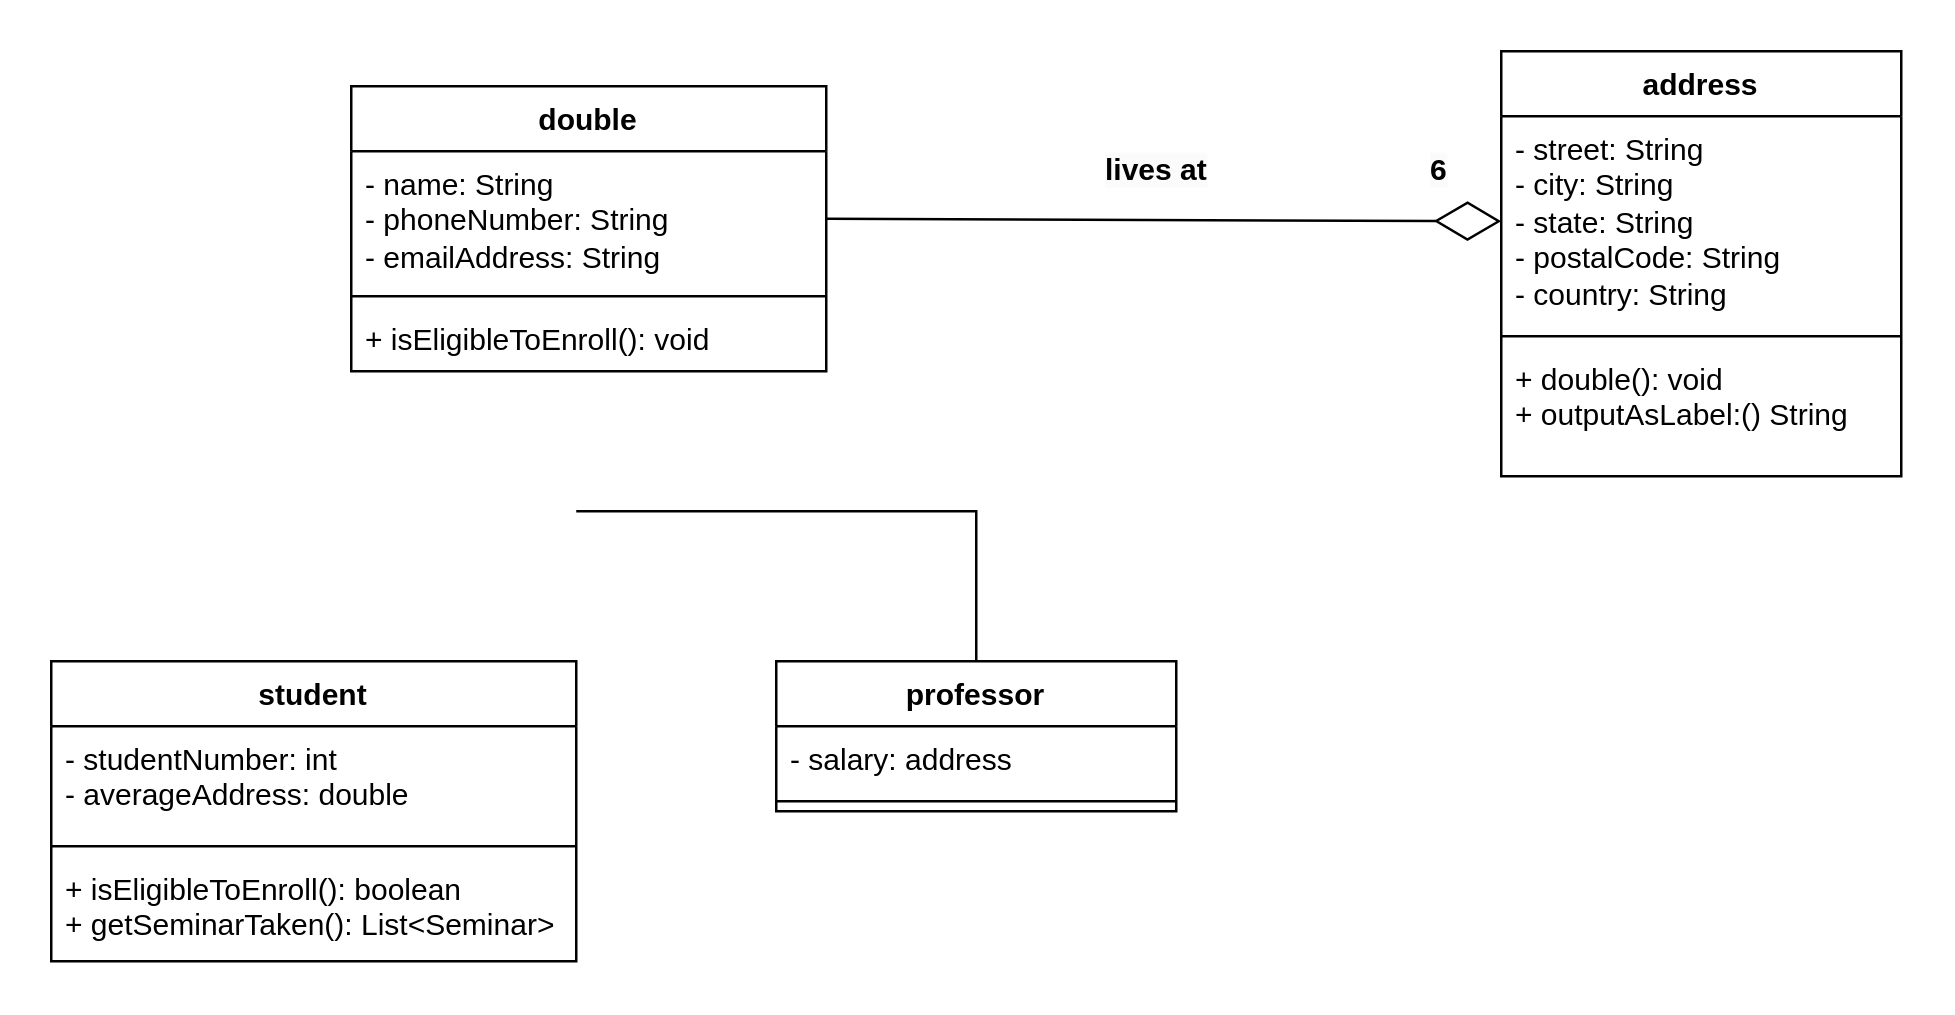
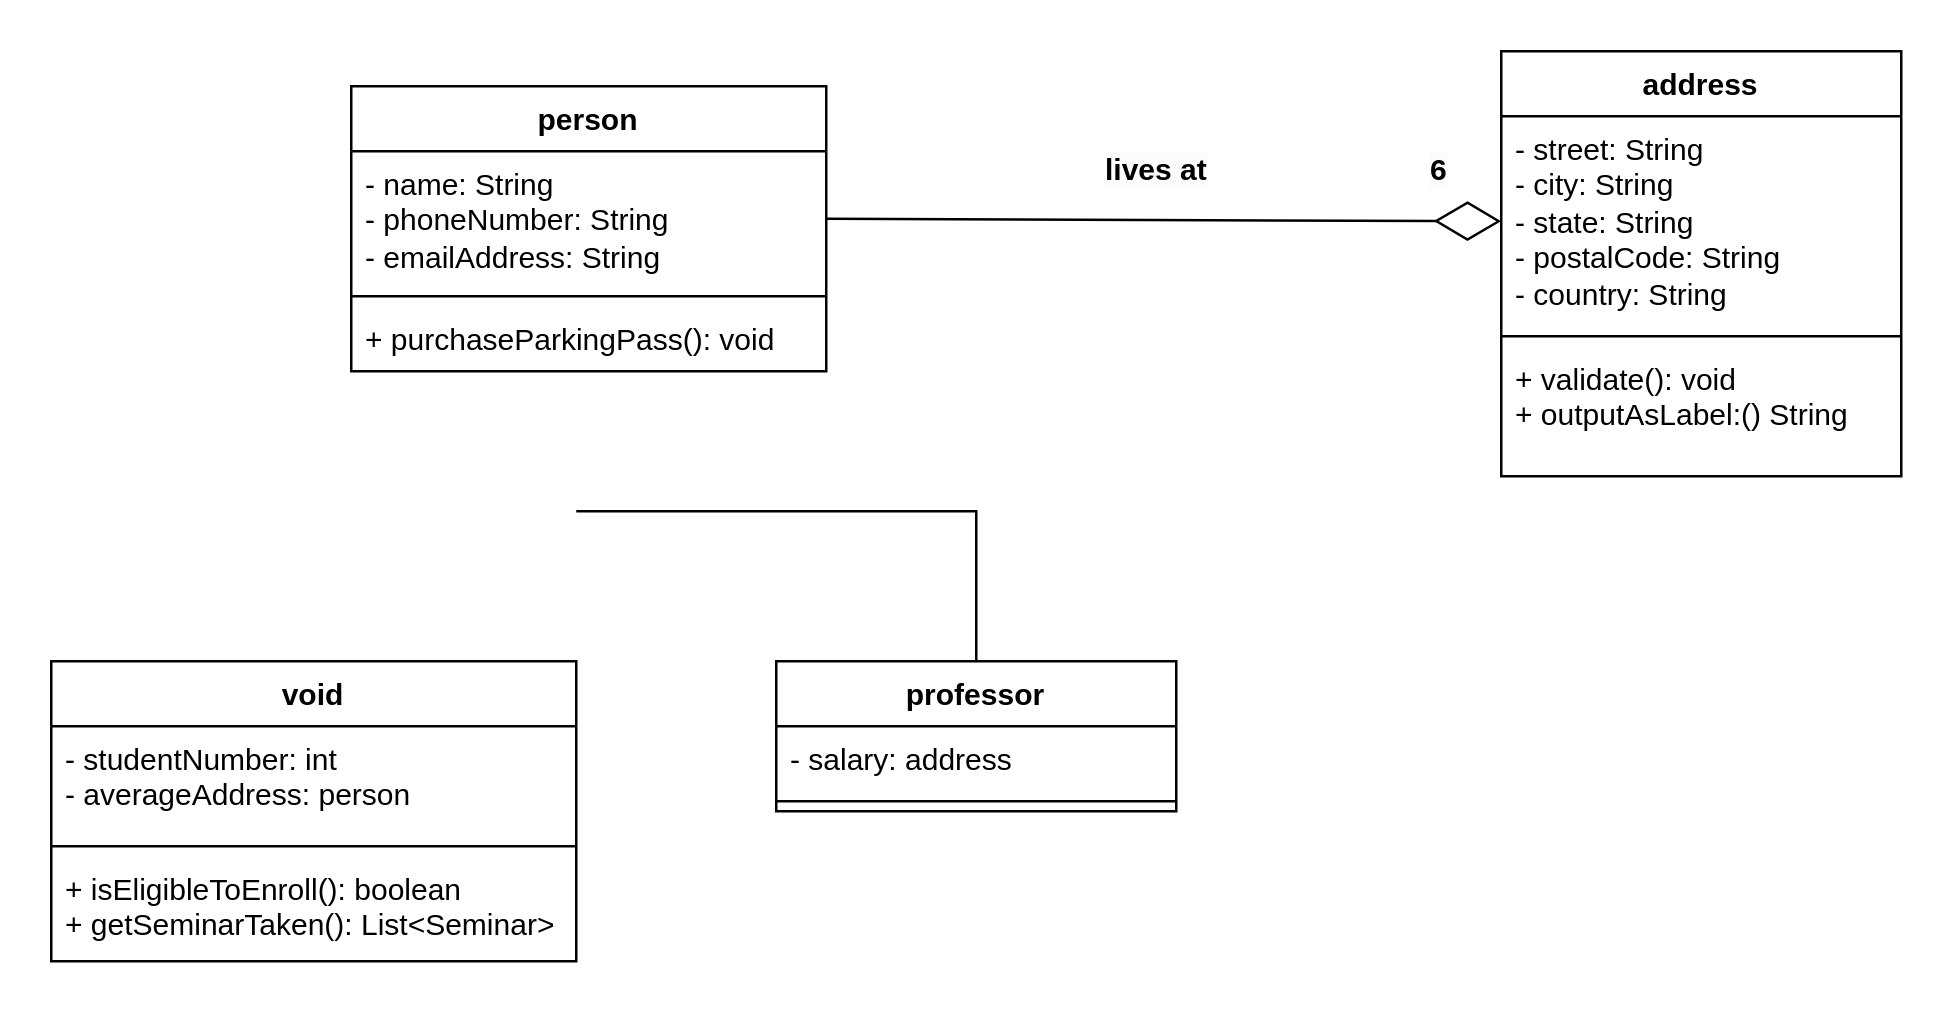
(589, 122) -> (589, 122)
(559, 342) -> (590, 342)
(1704, 418) -> (1704, 418)
(314, 697) -> (314, 697)
(252, 780) -> (256, 780)
